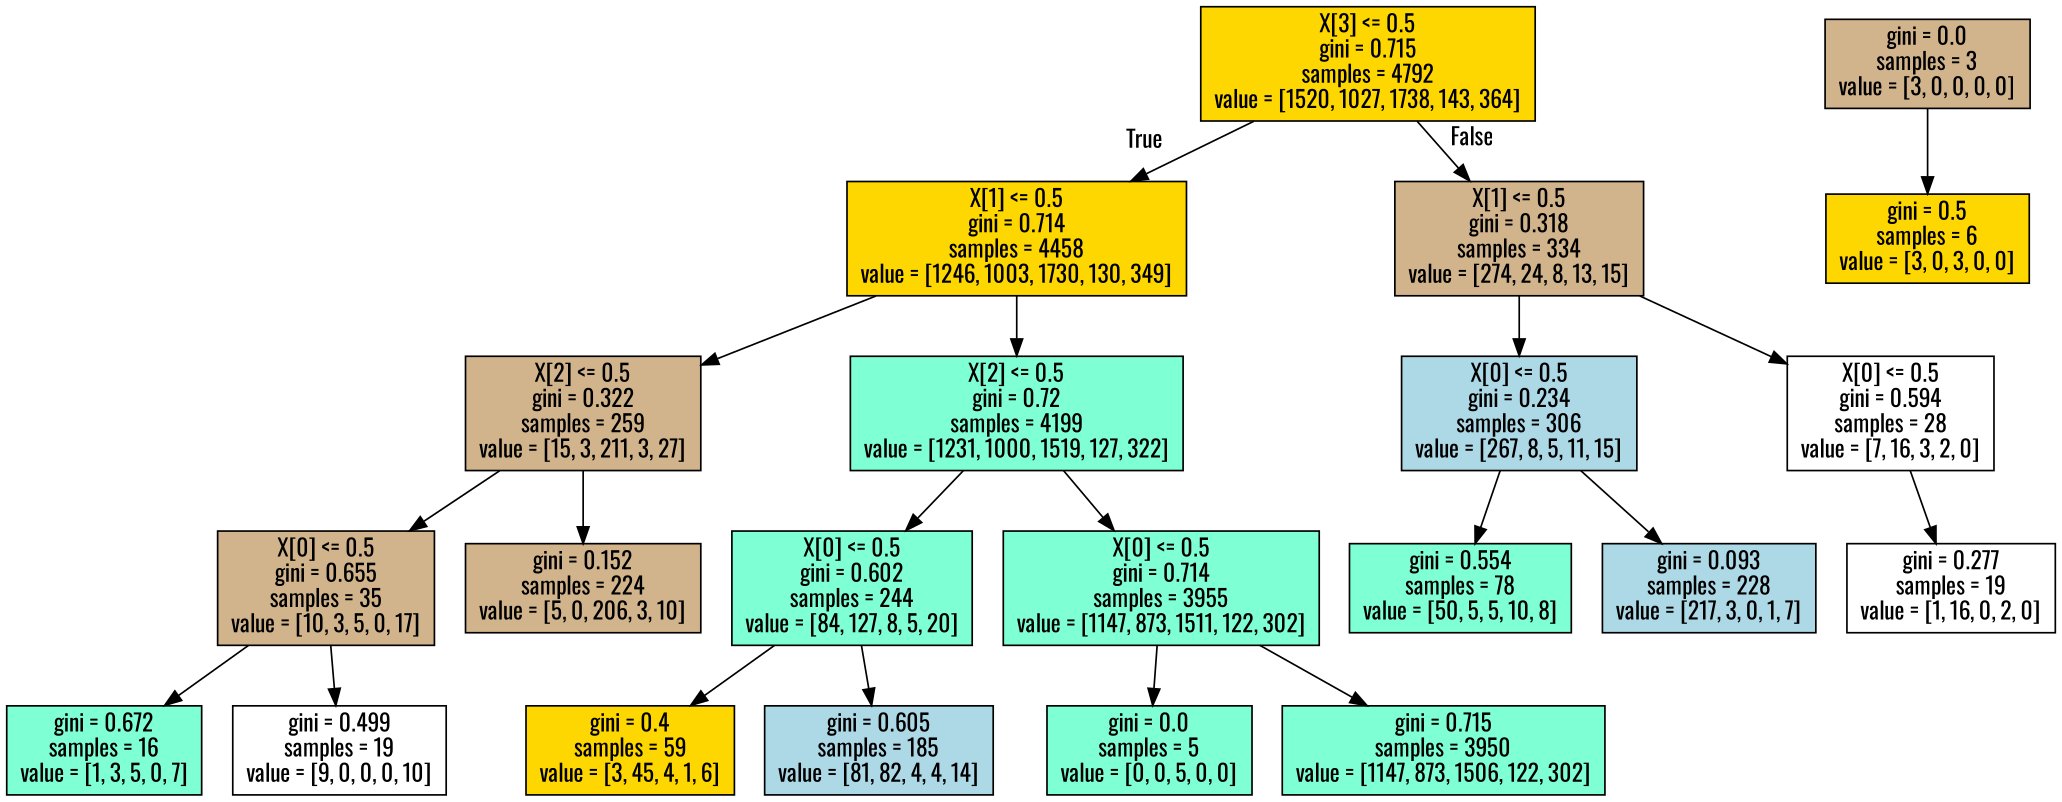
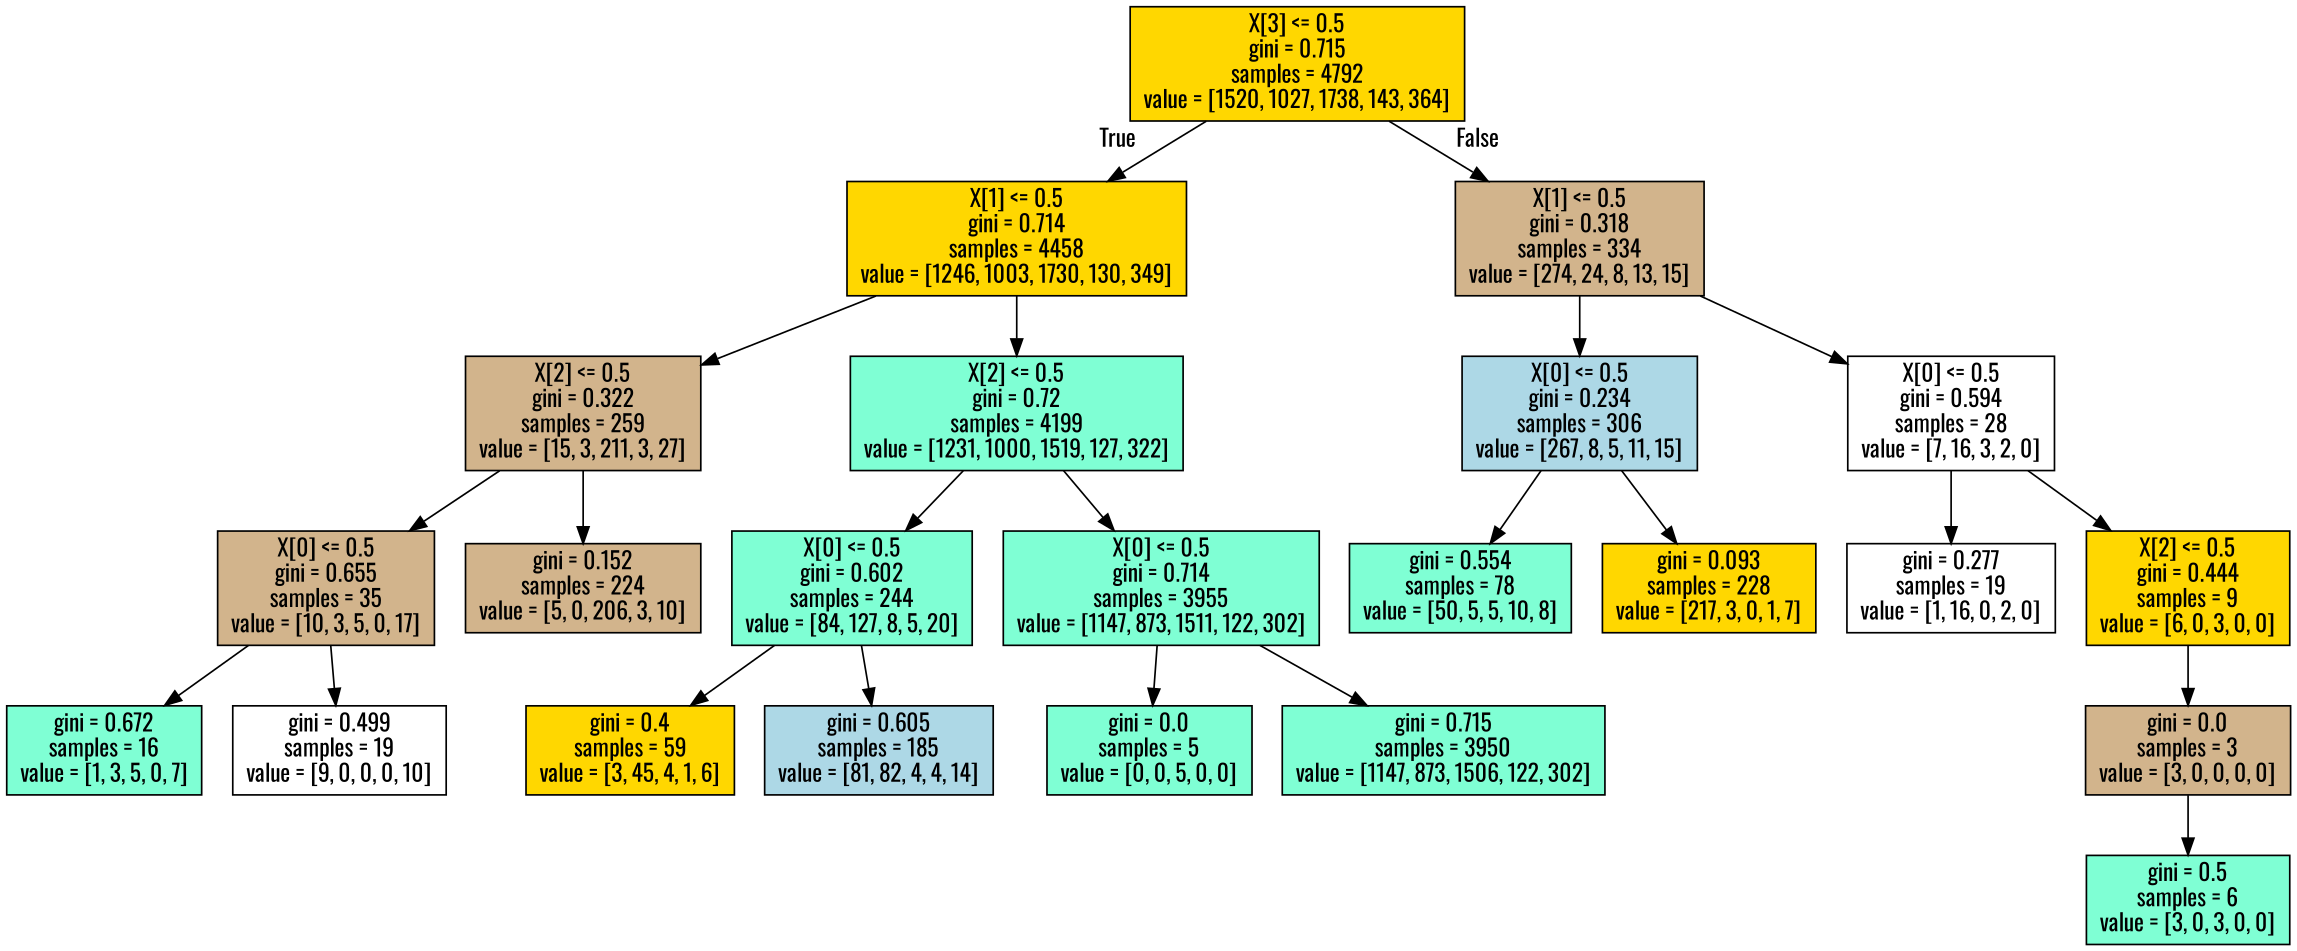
(1928, 239) -> (2188, 900)
(1709, 588) -> (1709, 588)
none -> (2188, 588)
